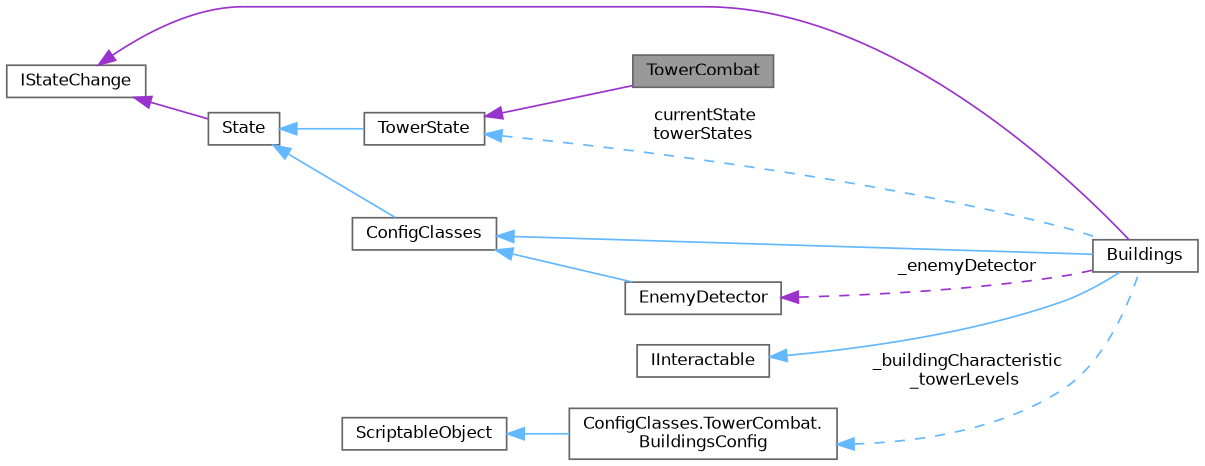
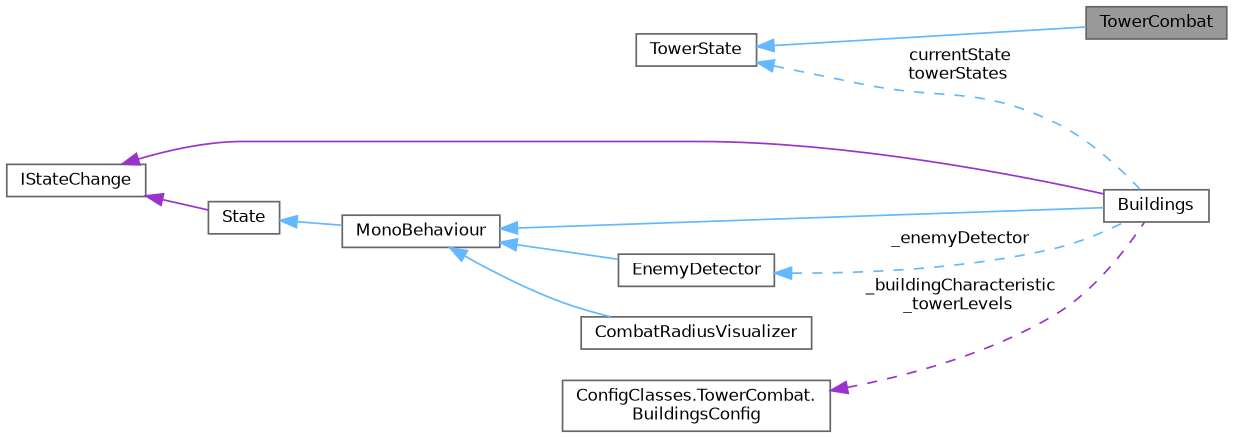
(567, 99) -> (930, 36)
(330, 129) -> none
(424, 234) -> (421, 231)
(946, 289) -> (961, 264)
none -> (696, 333)
(703, 361) -> none
(1029, 407) -> (1014, 336)
(424, 434) -> none
